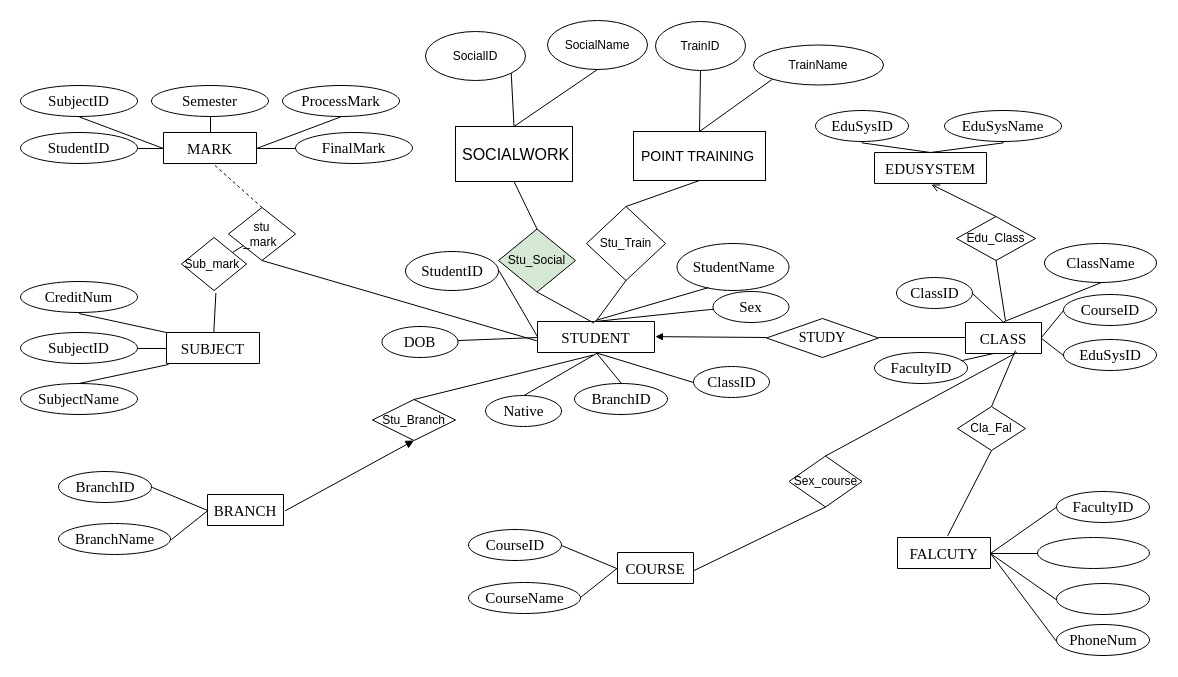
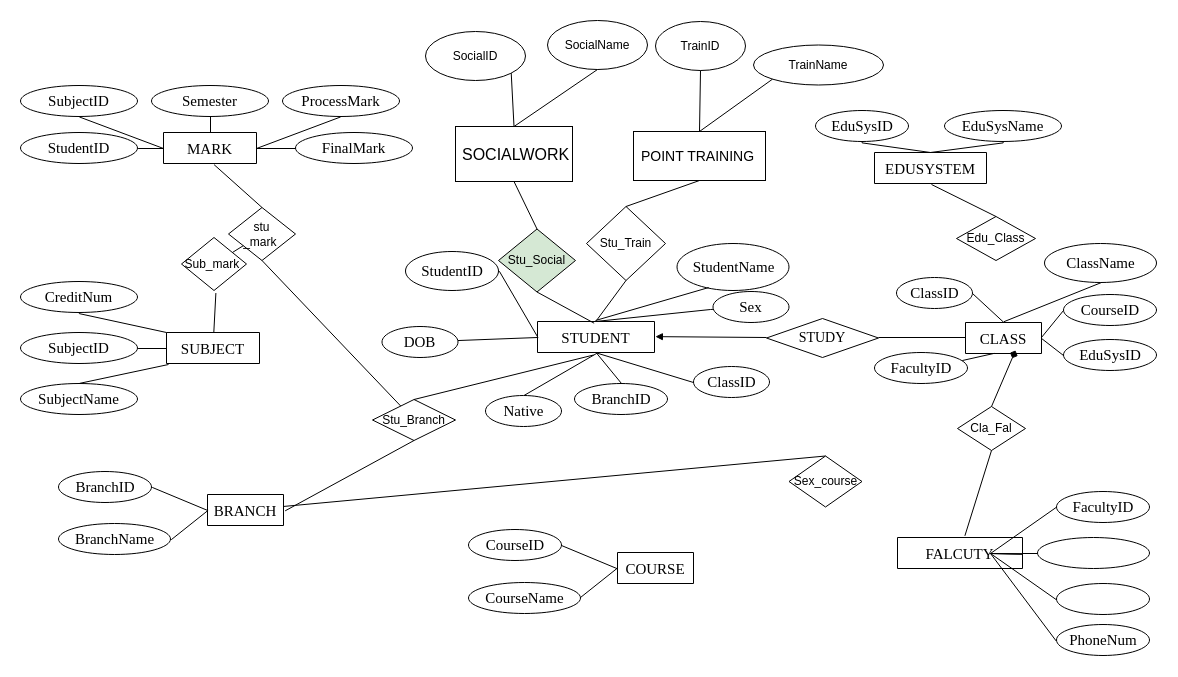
(238, 186) -> (238, 186)
(936, 187) -> (935, 186)
(1001, 290) -> none
(392, 298) -> (331, 333)
(1014, 355) -> (1012, 359)
(921, 404) -> (555, 481)
(406, 445) -> (410, 443)
(760, 539) -> none
(944, 553) -> (960, 553)
